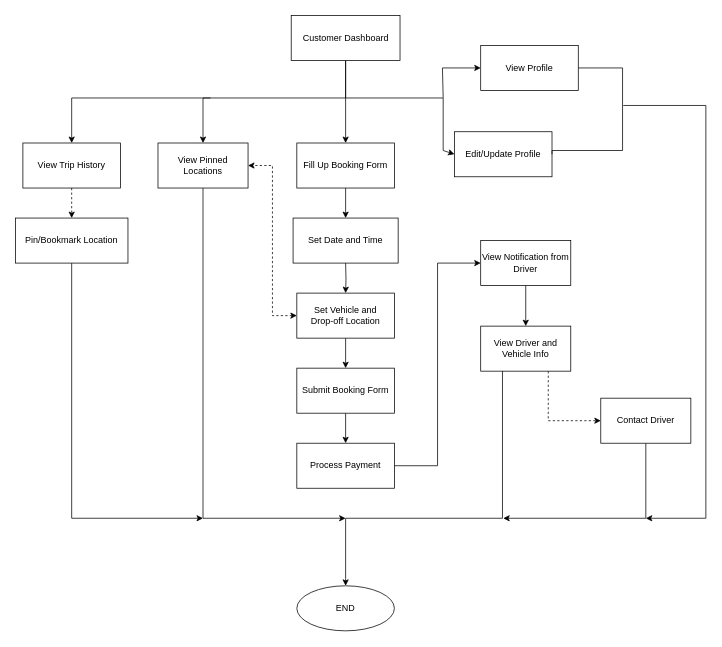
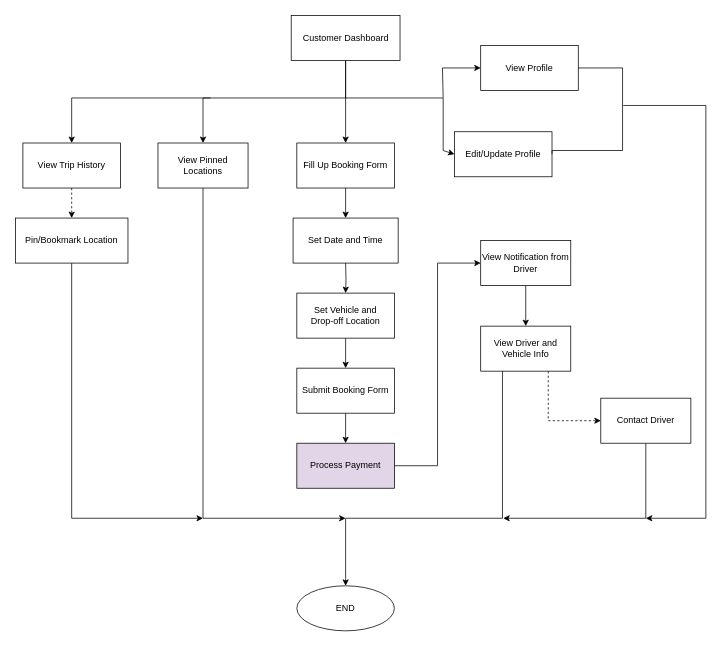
(272, 240) -> none
(345, 465) -> (345, 465)
